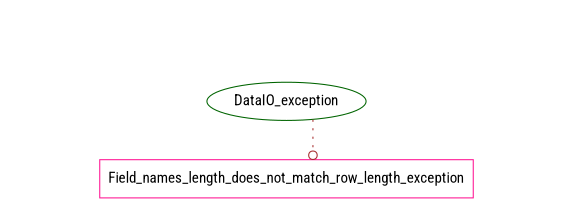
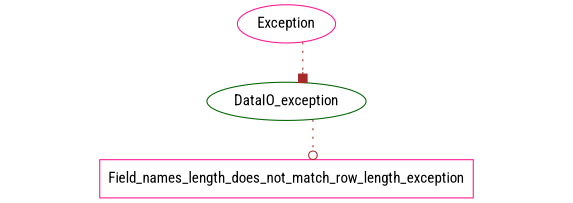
none -> (286, 24)
